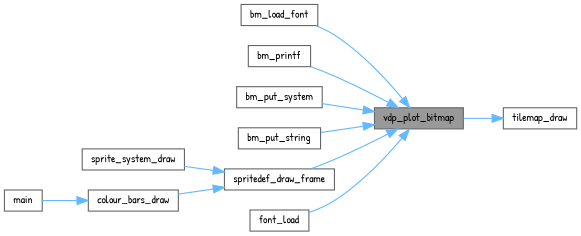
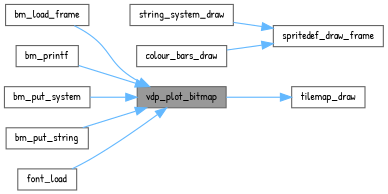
(279, 15) -> (47, 15)
(350, 153) -> none
(133, 159) -> (182, 15)
(23, 201) -> none
